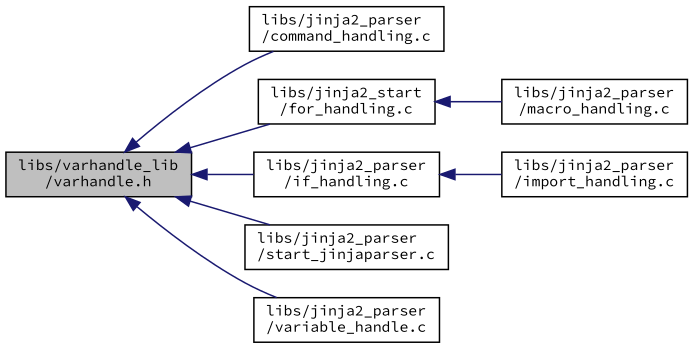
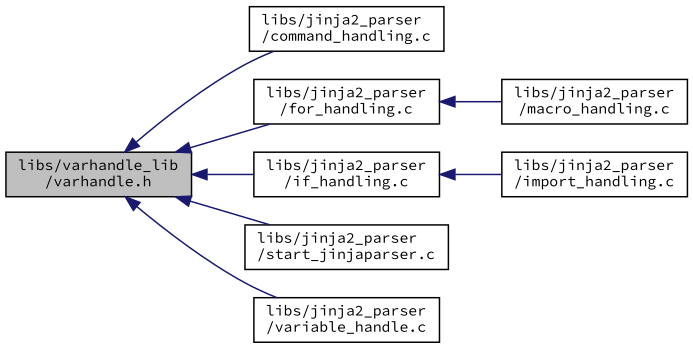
(347, 102) -> (347, 102)
